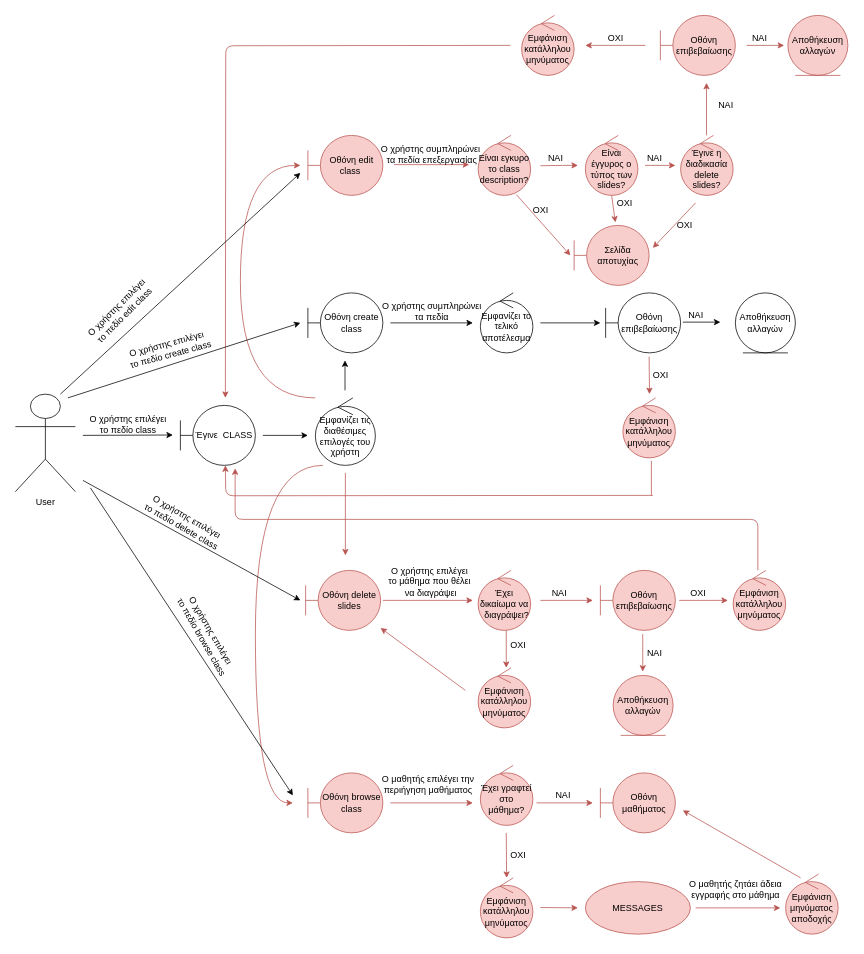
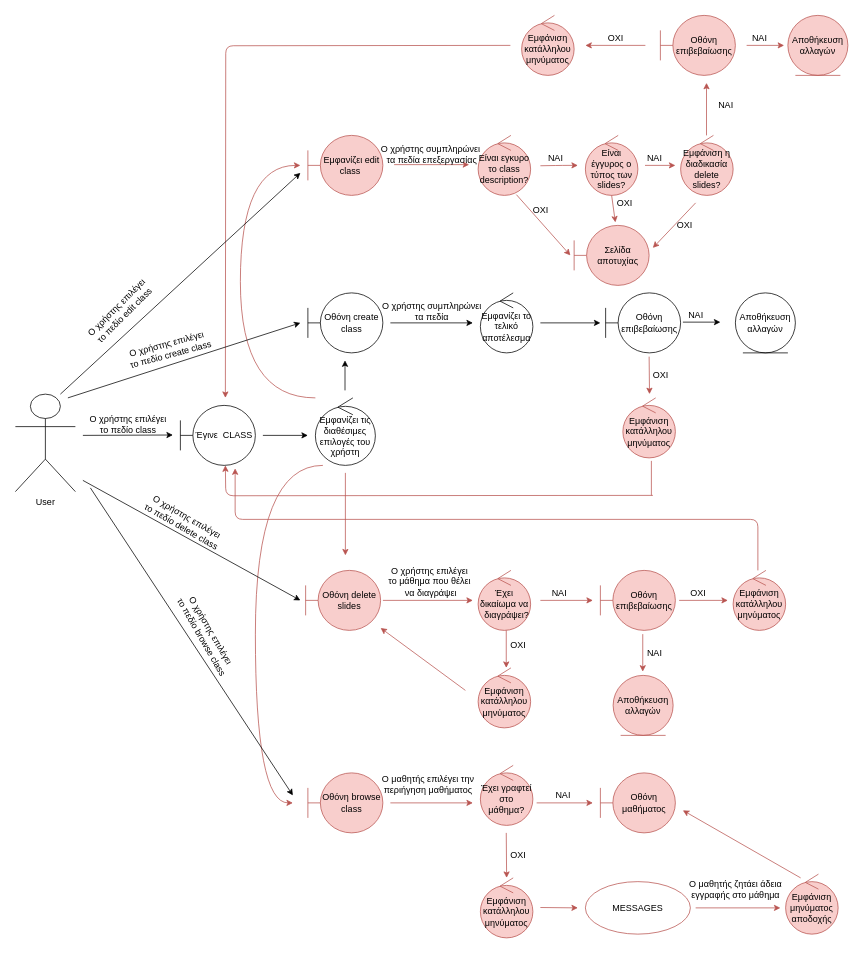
(352, 165) -> (352, 165)
(707, 169) -> (707, 169)
(638, 908) -> (638, 908)
